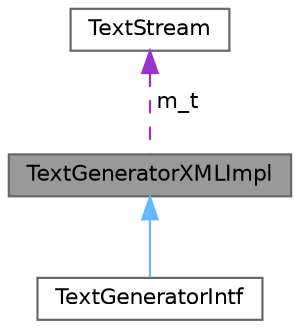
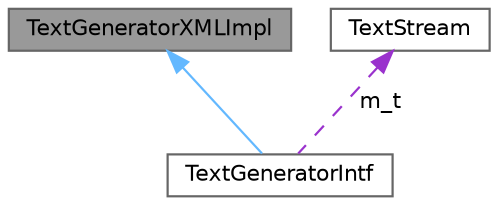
(150, 114) -> (338, 110)
